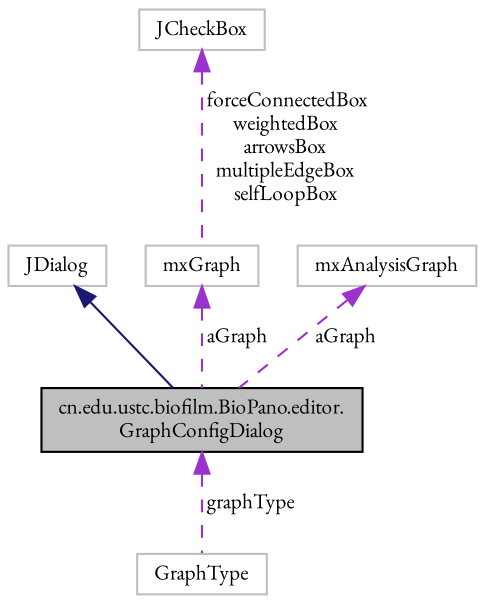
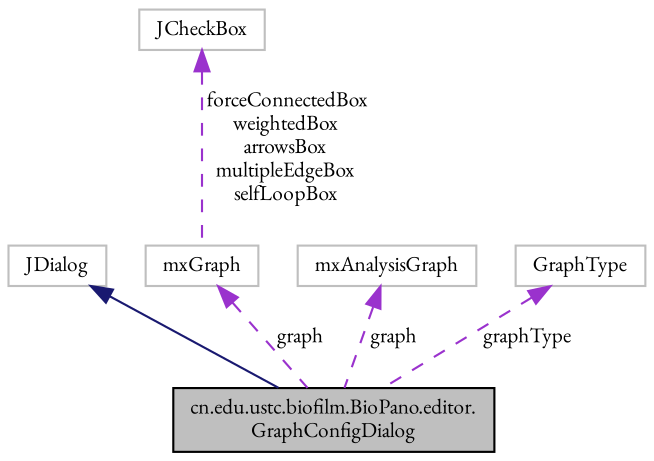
(235, 337) -> (299, 337)
(343, 337) -> (392, 337)
(202, 514) -> (458, 343)
